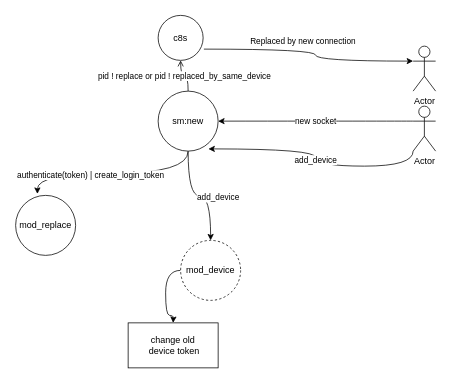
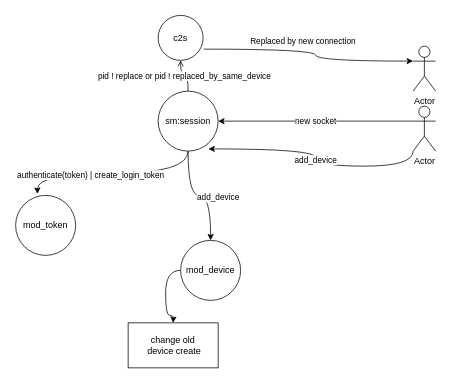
(180, 38) -> (180, 38)
(188, 121) -> (188, 121)
(45, 225) -> (45, 225)
(210, 270) -> (210, 270)
(173, 345) -> (173, 345)
